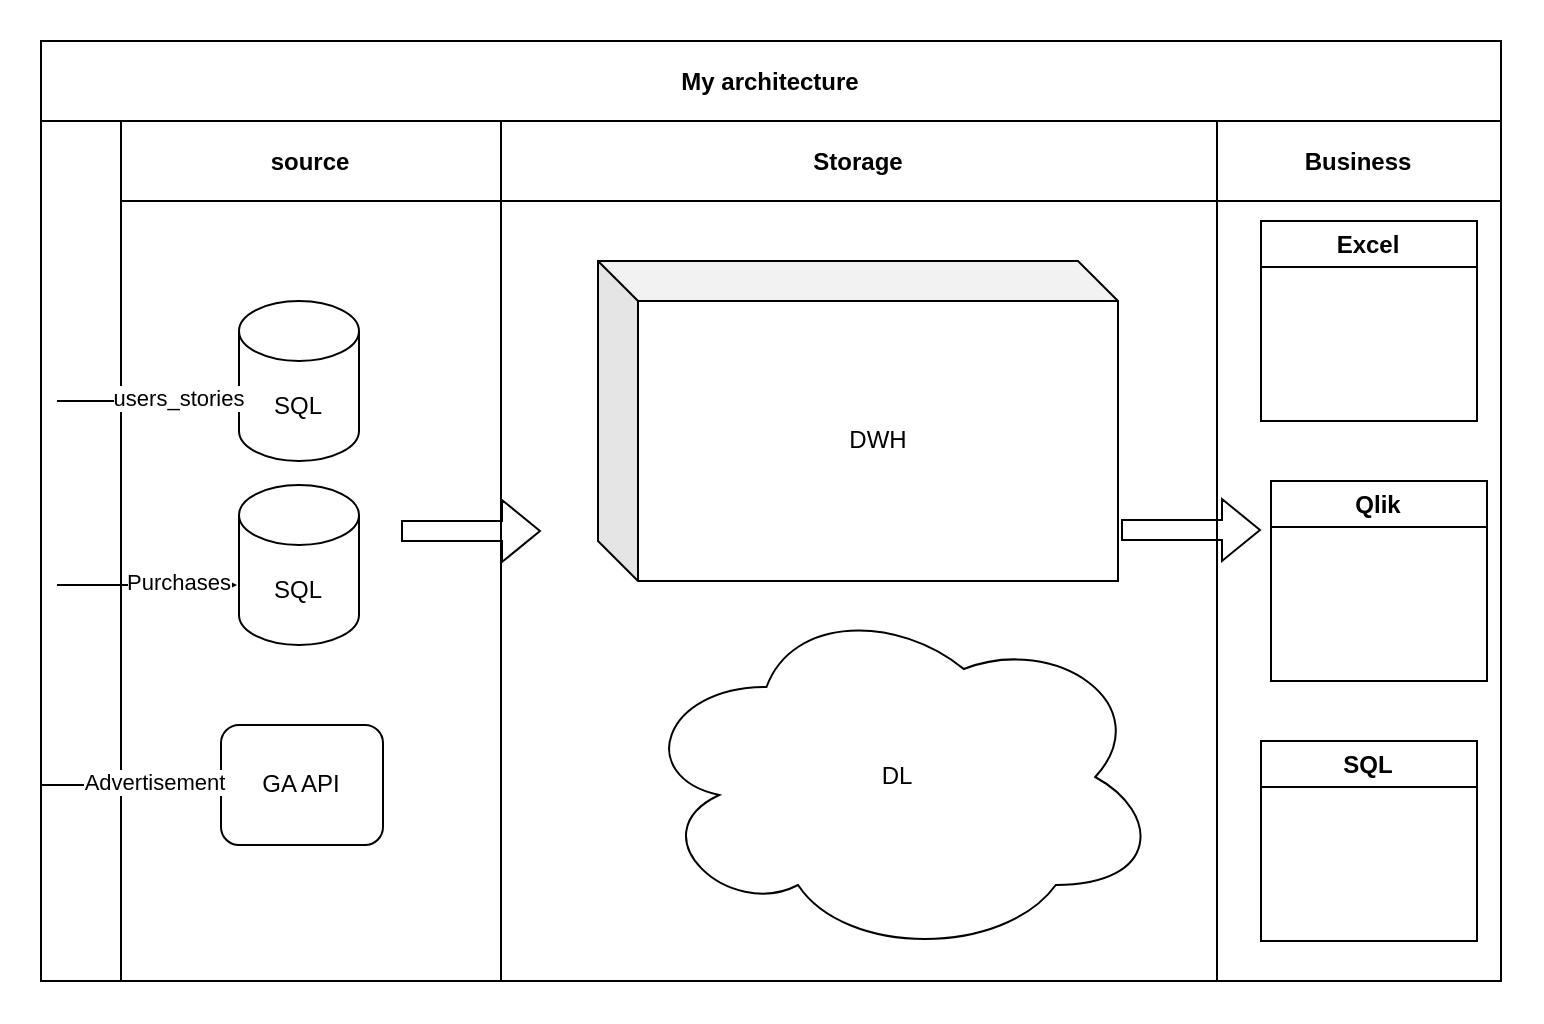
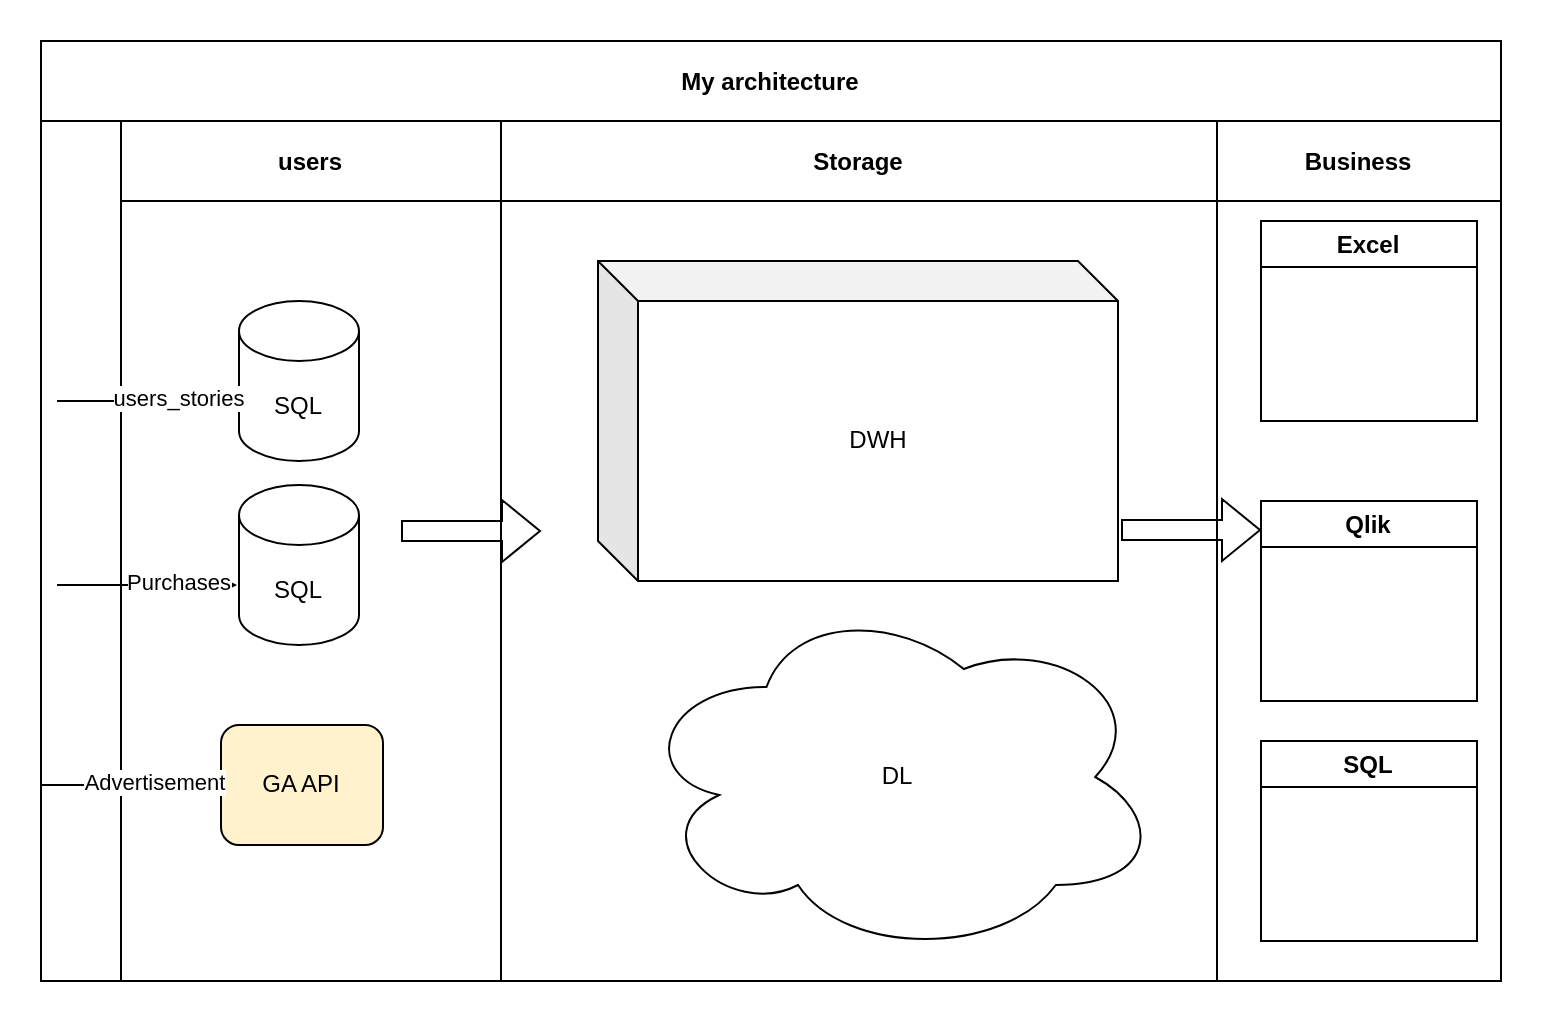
(310, 162) -> (310, 162)
(1379, 581) -> (1369, 601)
(302, 785) -> (302, 785)
